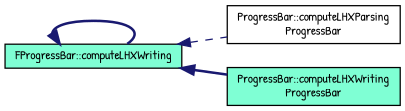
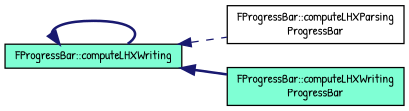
(314, 25) -> (316, 25)
(314, 86) -> (316, 86)
